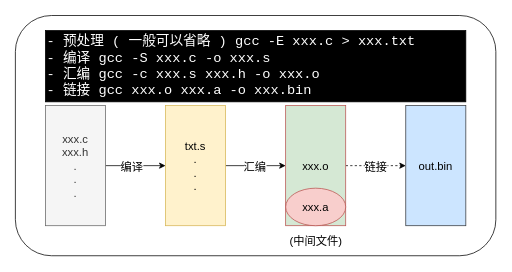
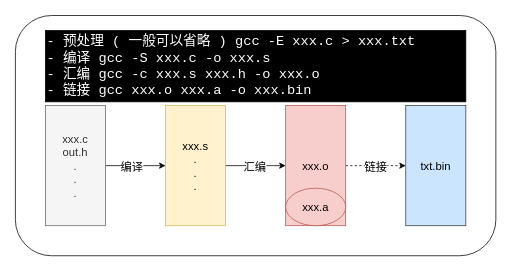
(75, 165) -> (75, 165)
(195, 165) -> (195, 165)
(315, 165) -> (315, 165)
(435, 165) -> (435, 165)
(315, 240) -> none
